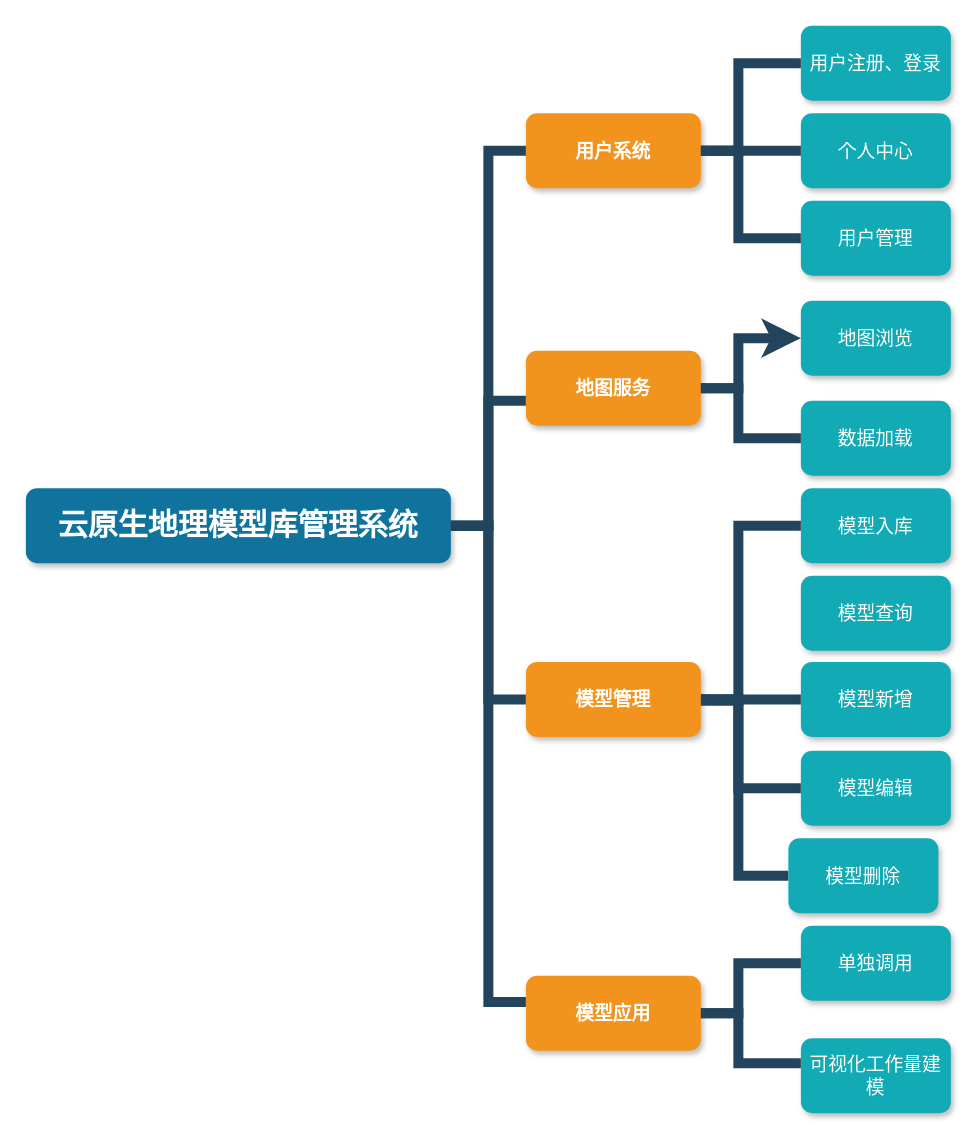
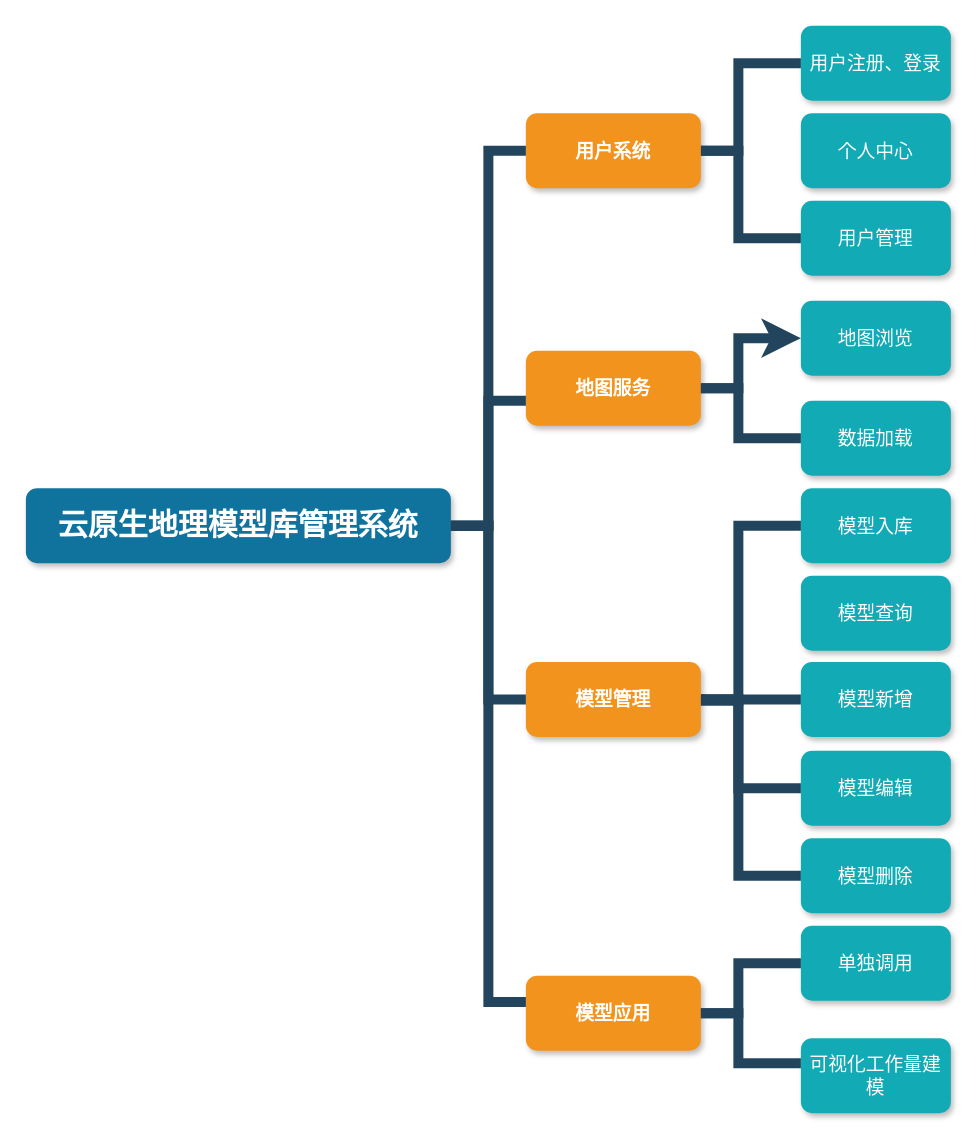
(771, 151) -> none
(863, 876) -> (876, 876)
